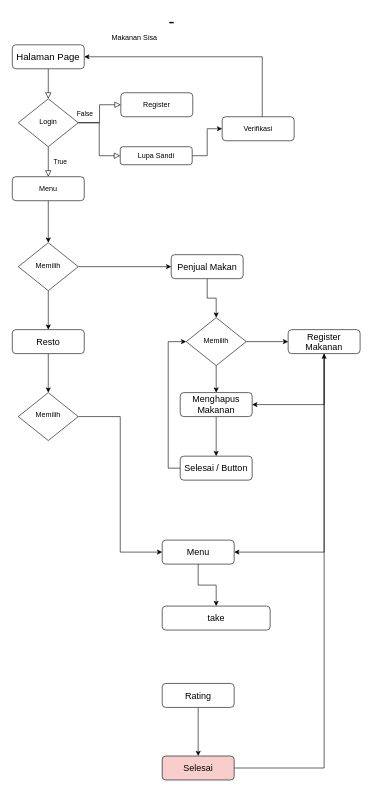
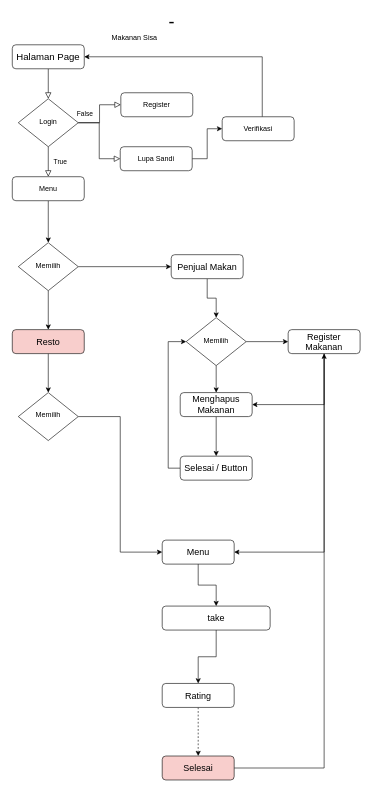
(156, 156) -> (156, 159)
(48, 342) -> (48, 342)
none -> (216, 657)
(198, 730) -> (198, 730)
